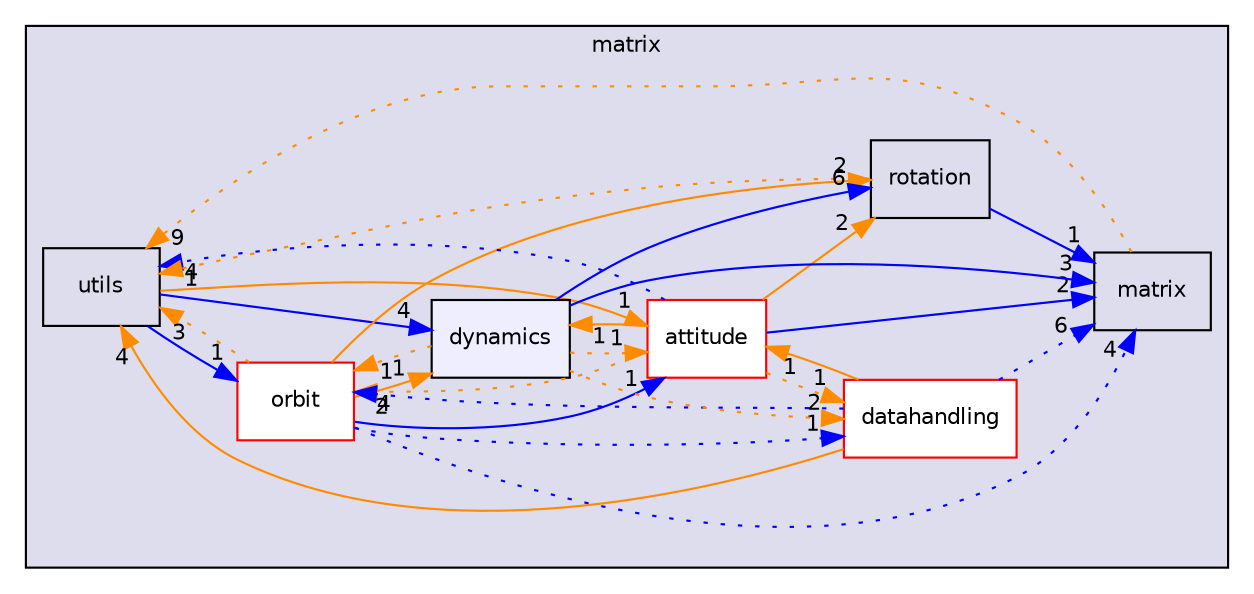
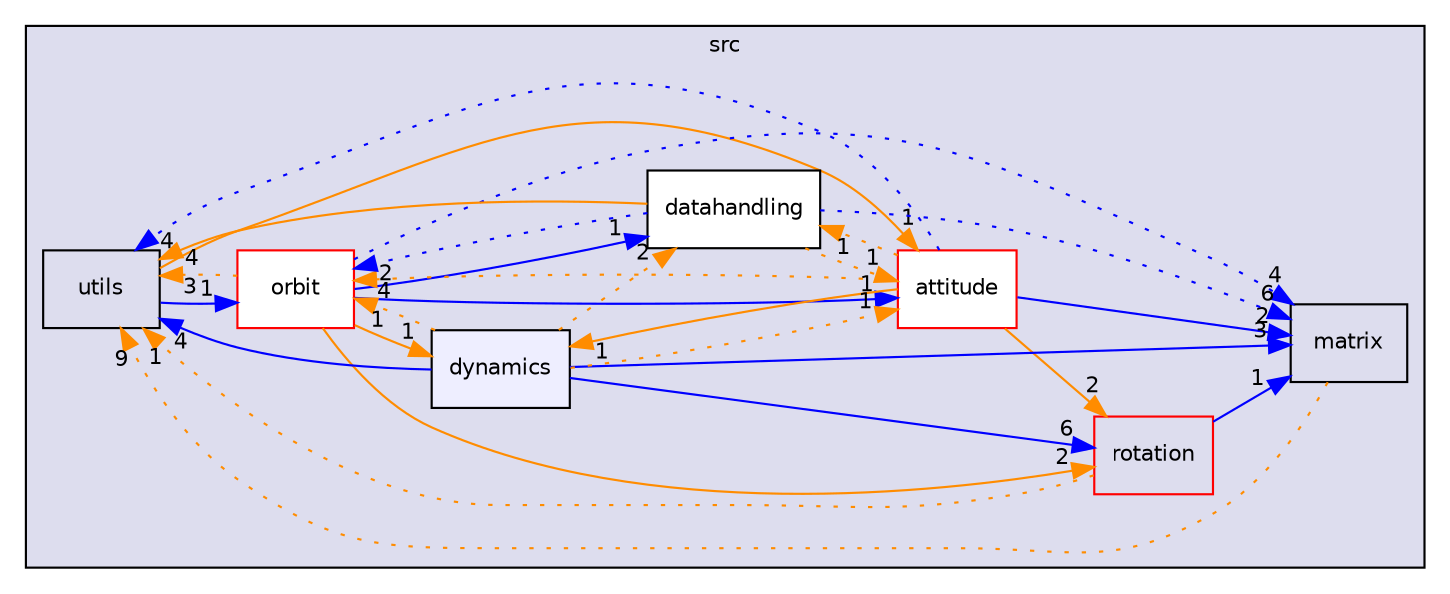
(627, 46) -> (725, 46)
(930, 179) -> (1154, 455)
(285, 311) -> (304, 360)
(823, 366) -> (841, 262)
(930, 419) -> (734, 209)
(588, 445) -> (525, 262)
